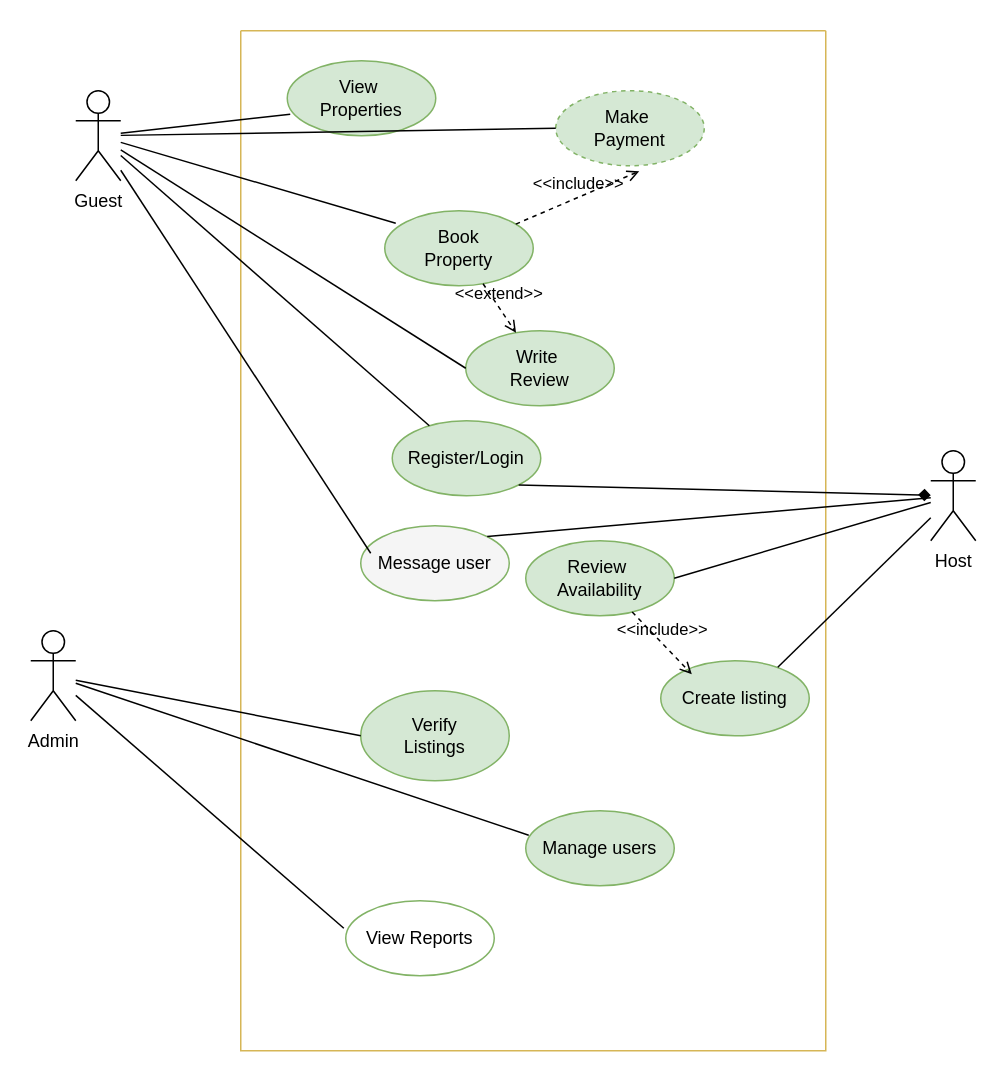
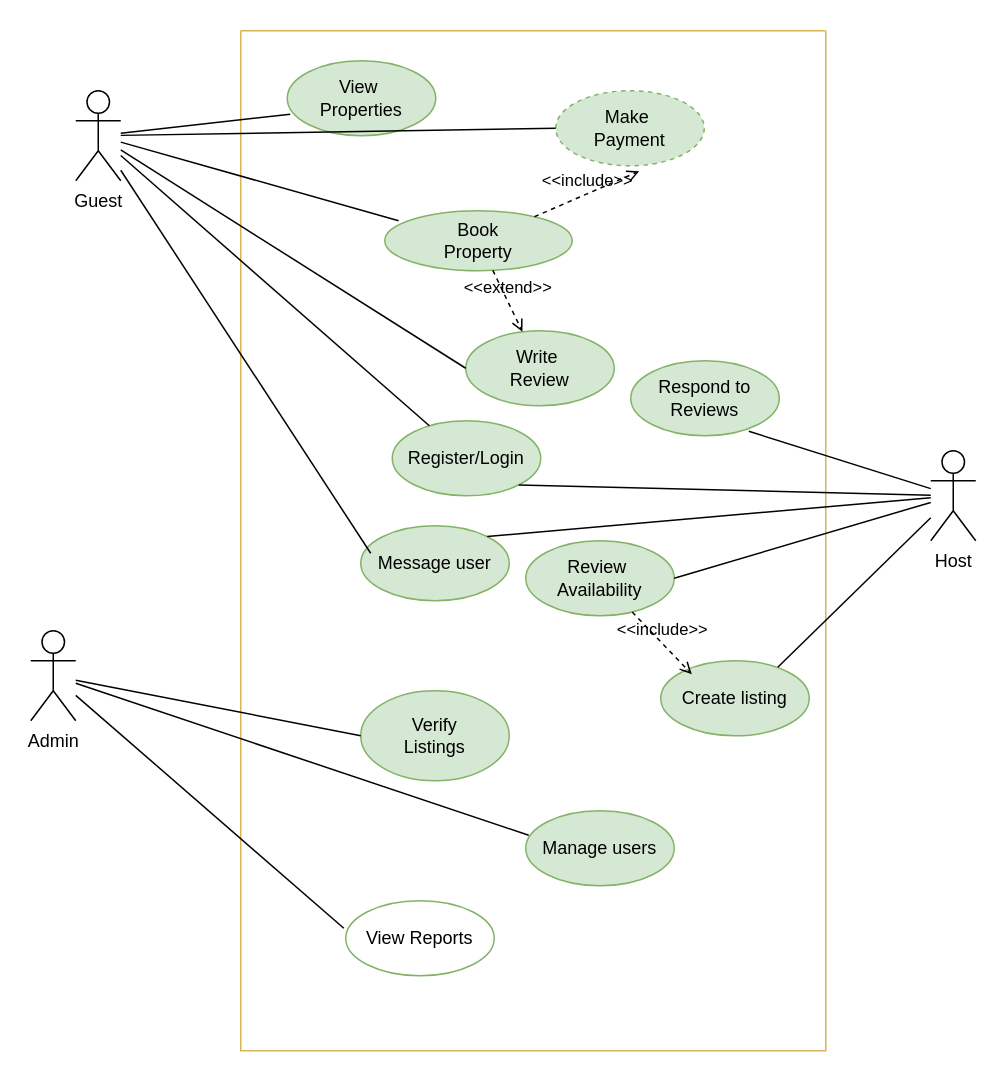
(459, 248) -> (479, 241)
none -> (705, 398)
none -> (840, 460)
(918, 495) -> (923, 495)
(435, 563) -> (435, 563)
